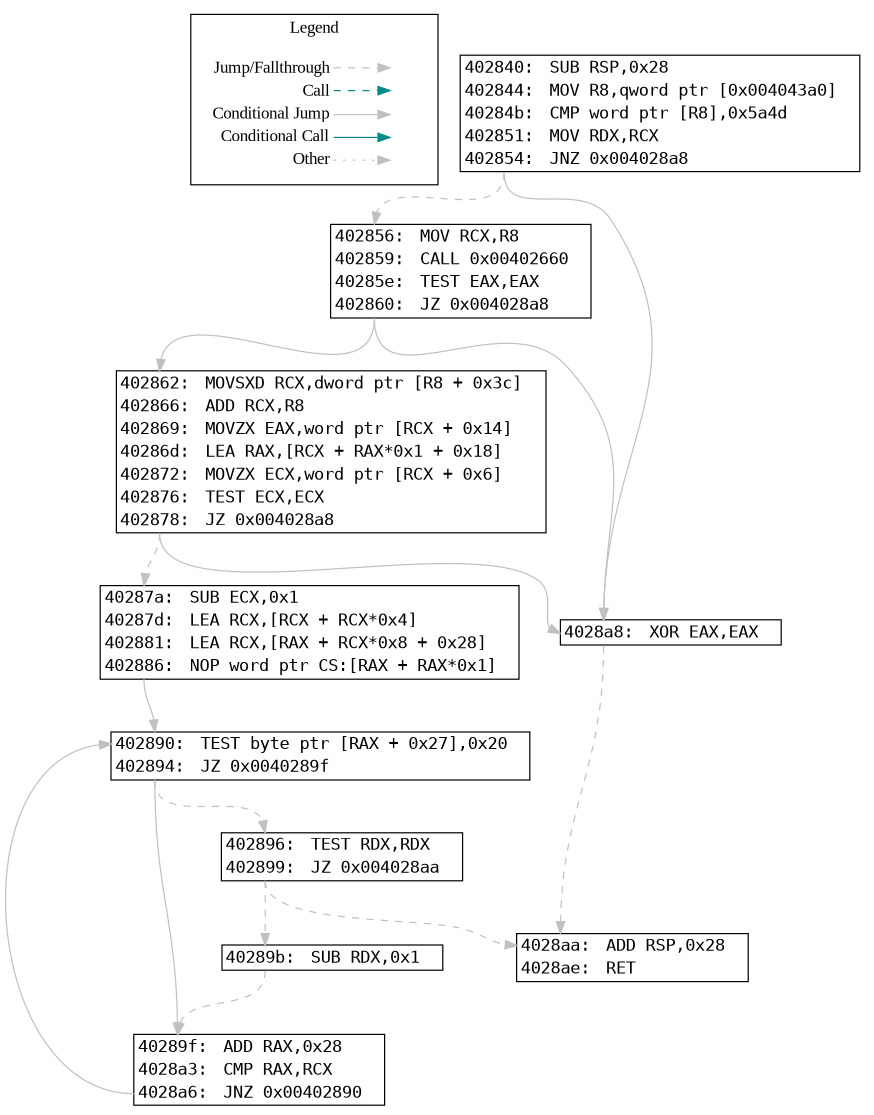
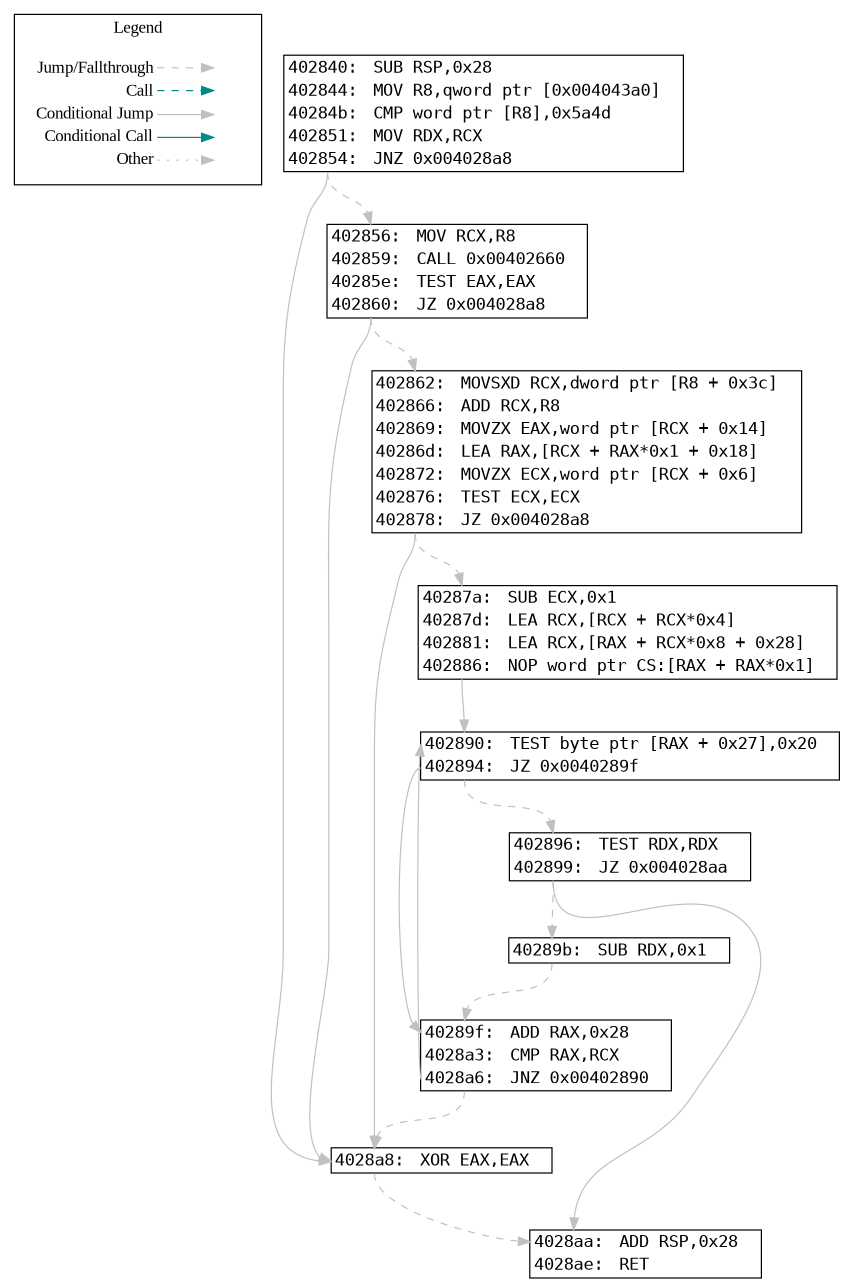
(273, 346) -> (388, 342)
(380, 920) -> (754, 993)
none -> (425, 1119)
